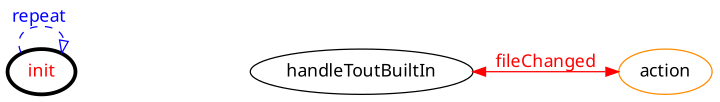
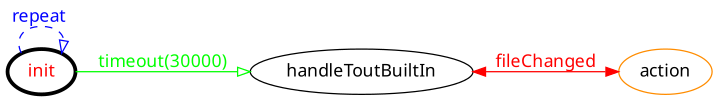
none -> (157, 72)
